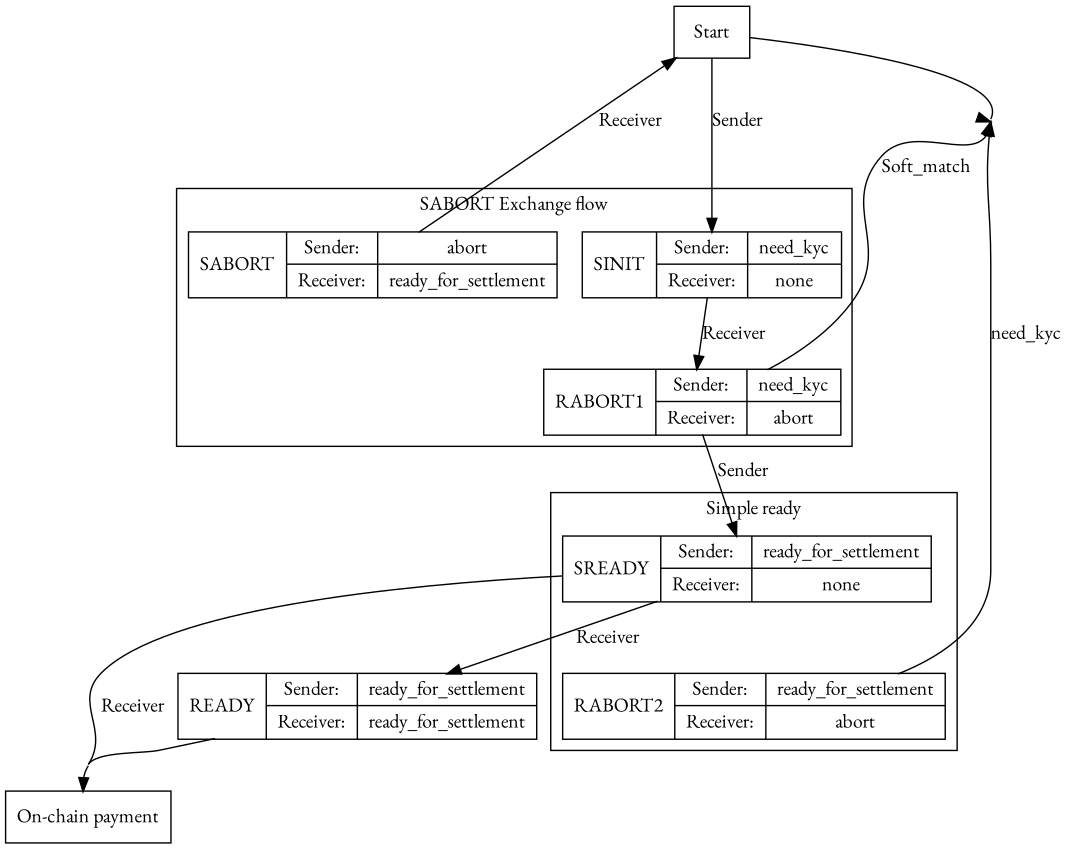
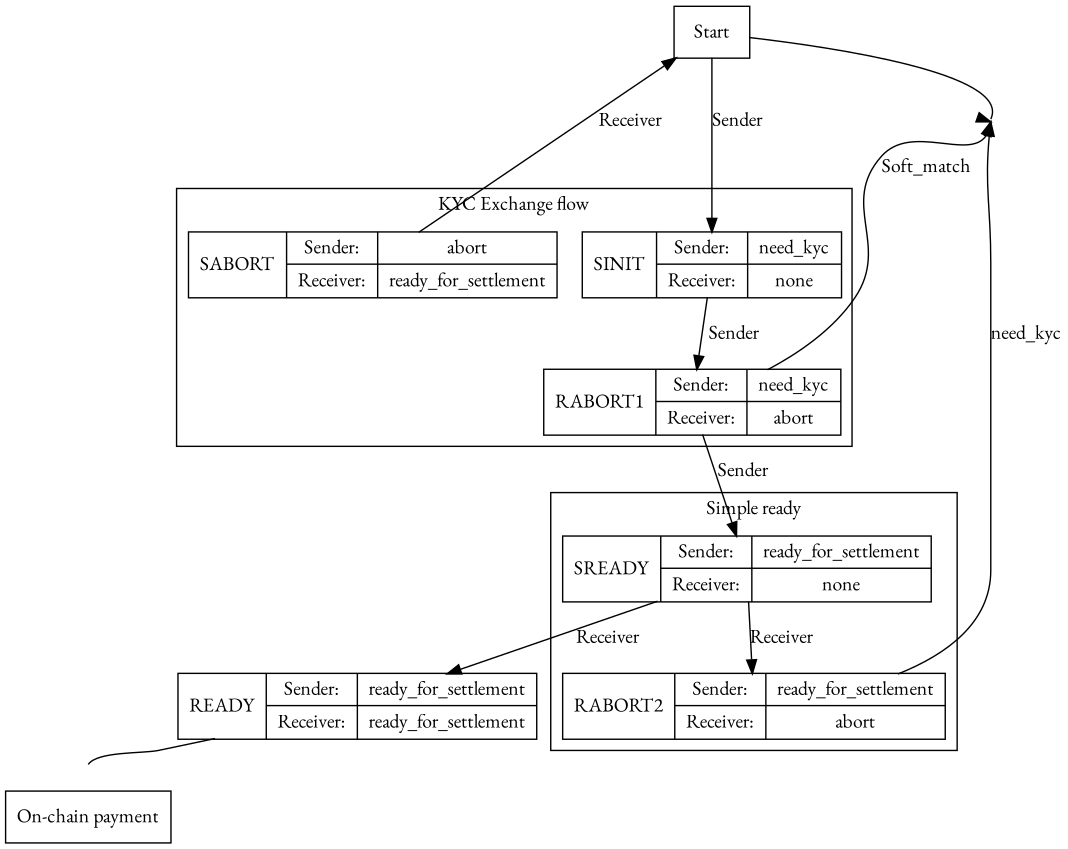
(514, 205) -> (514, 205)
(734, 334) -> (734, 334)
(278, 607) -> (750, 630)
